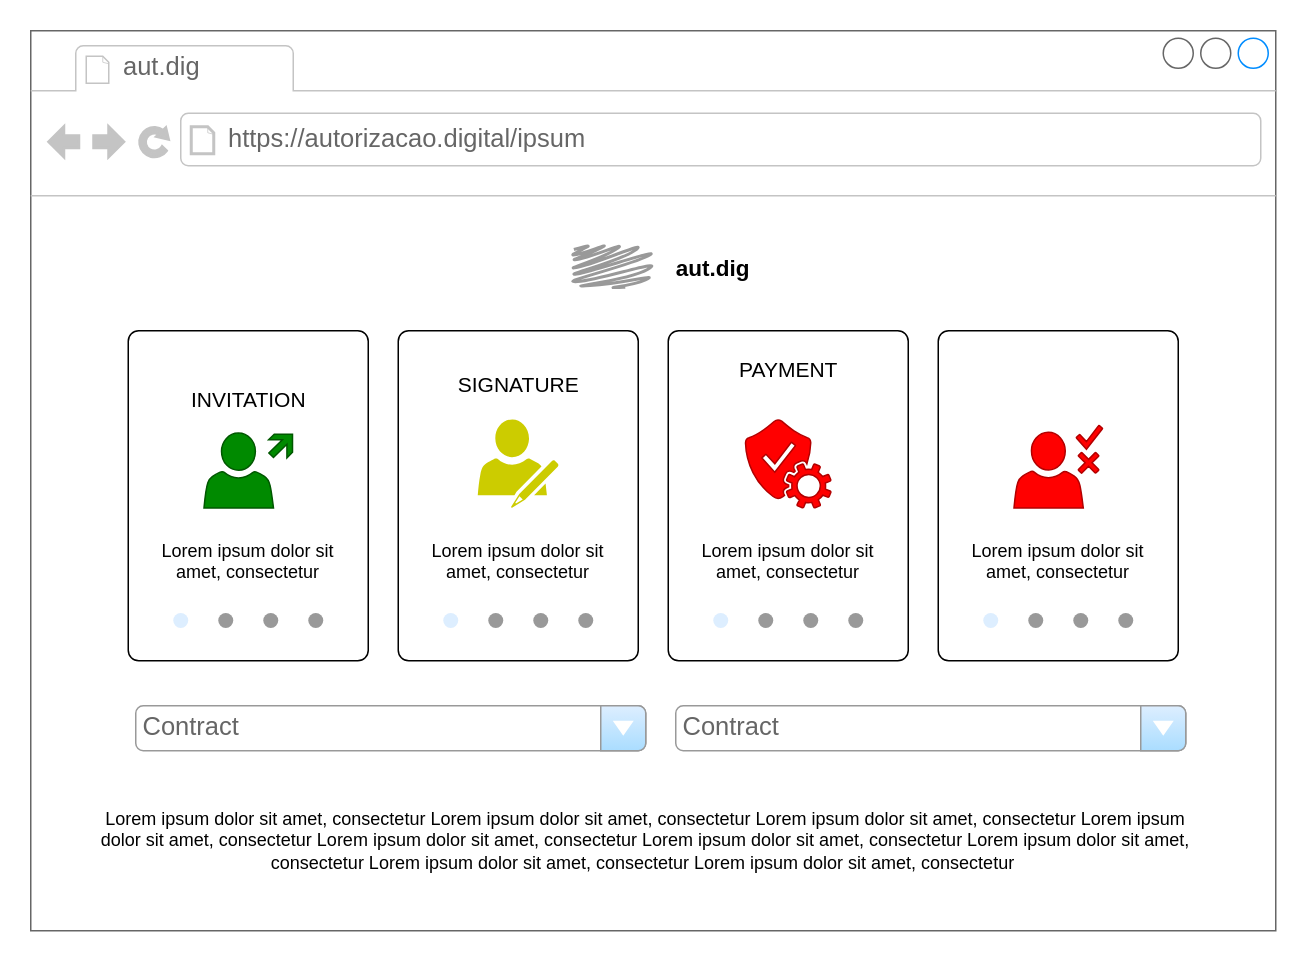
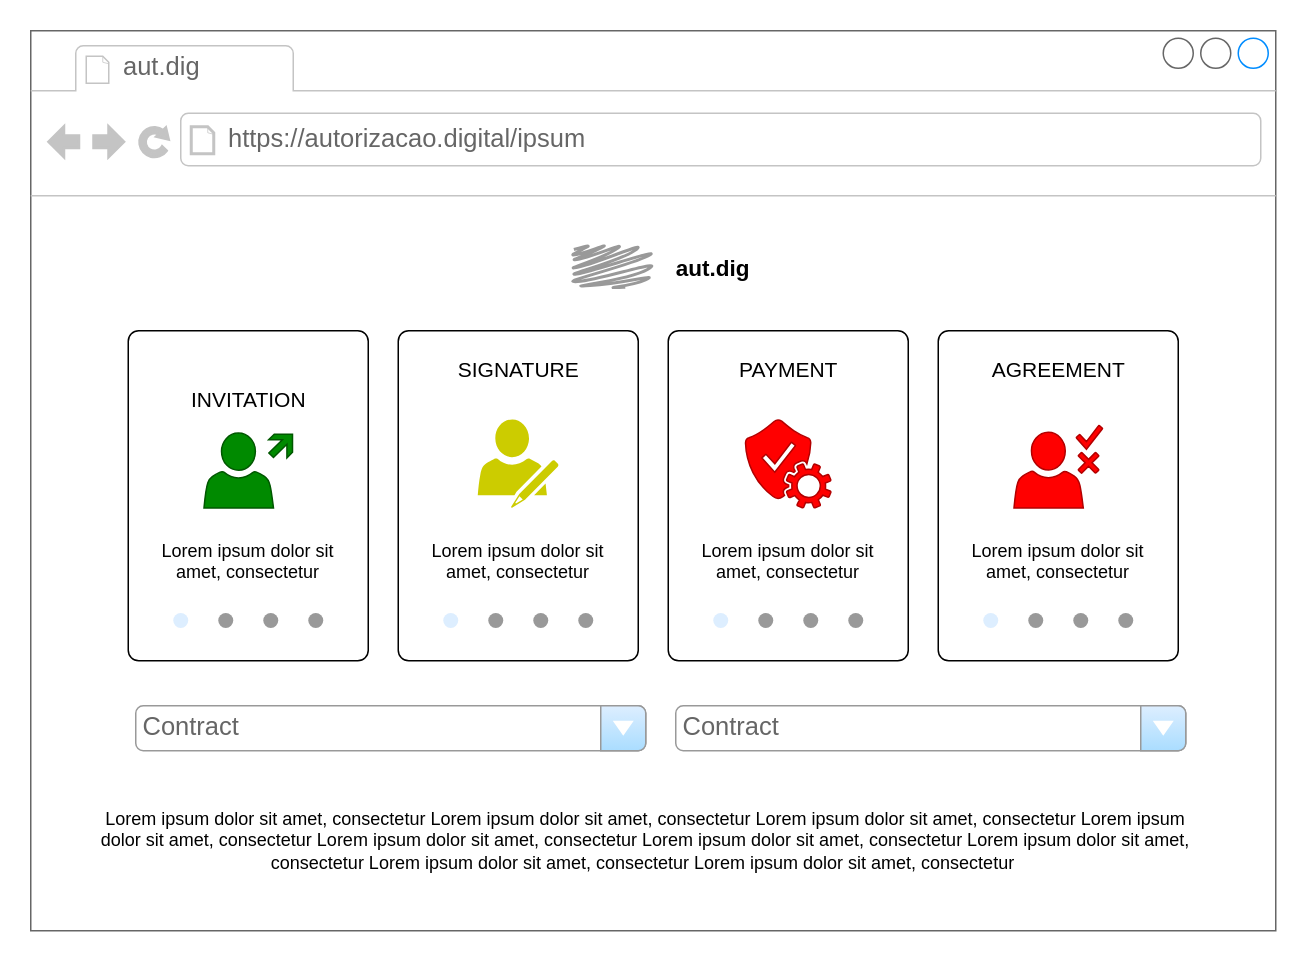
none -> (1058, 369)
(518, 384) -> (518, 369)
